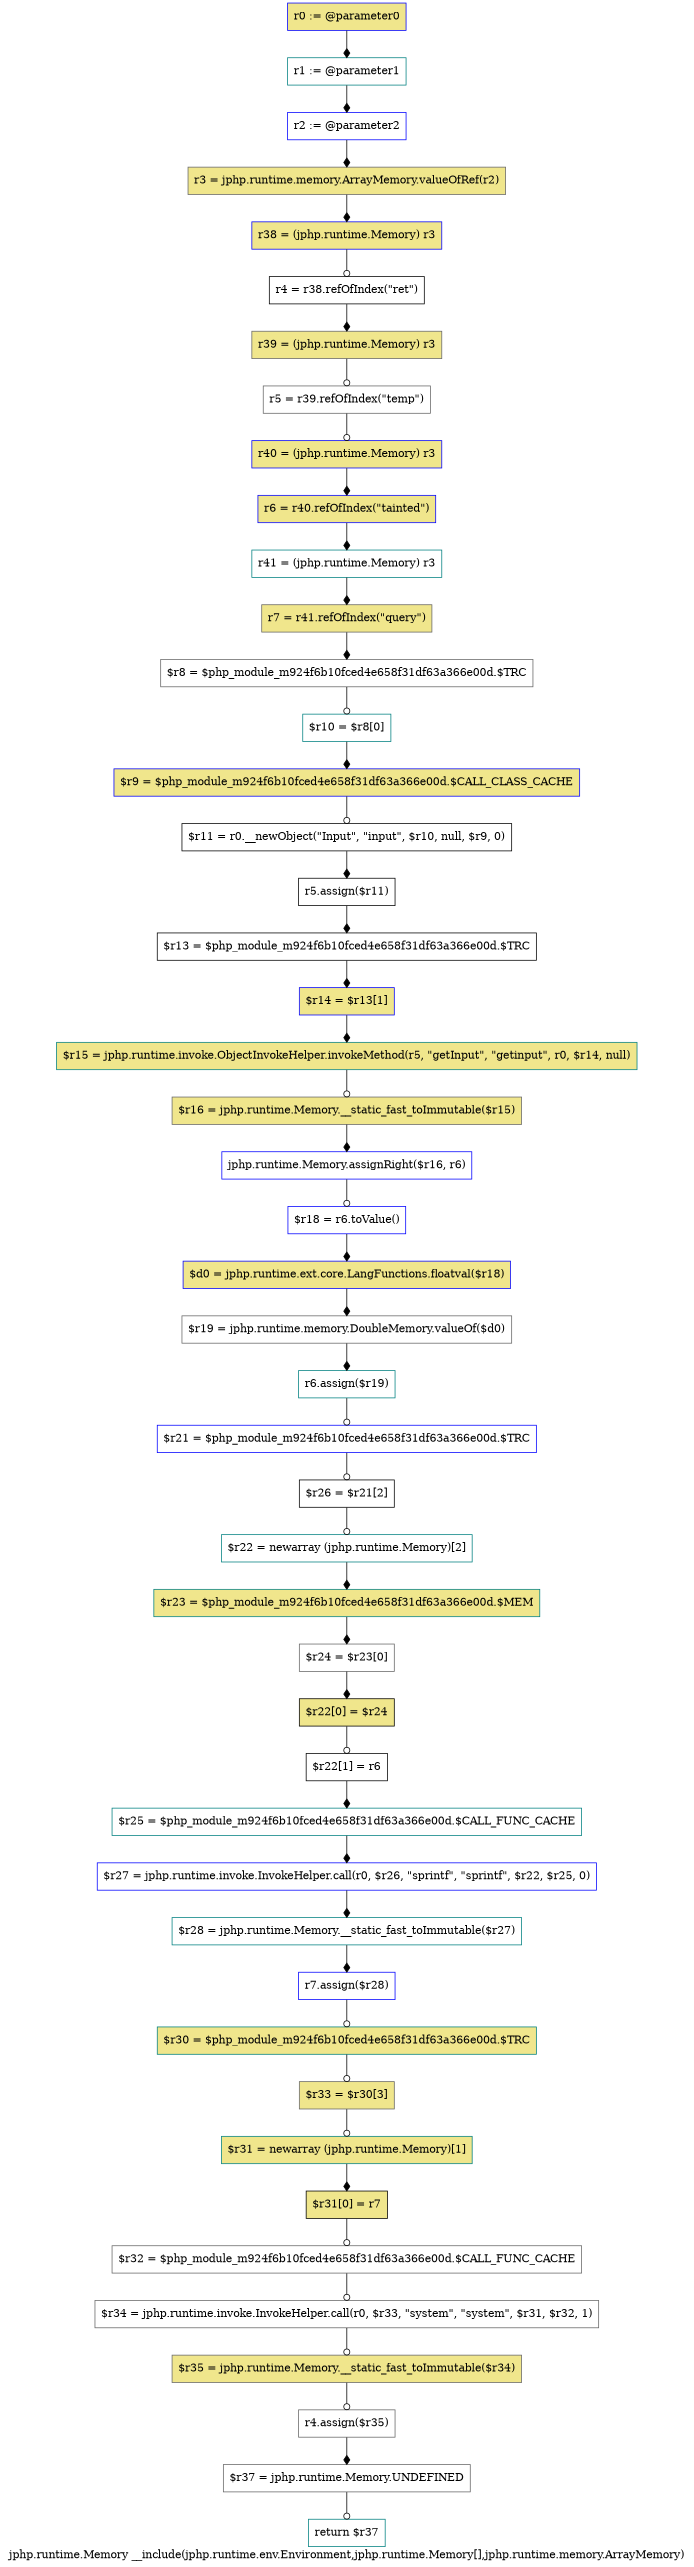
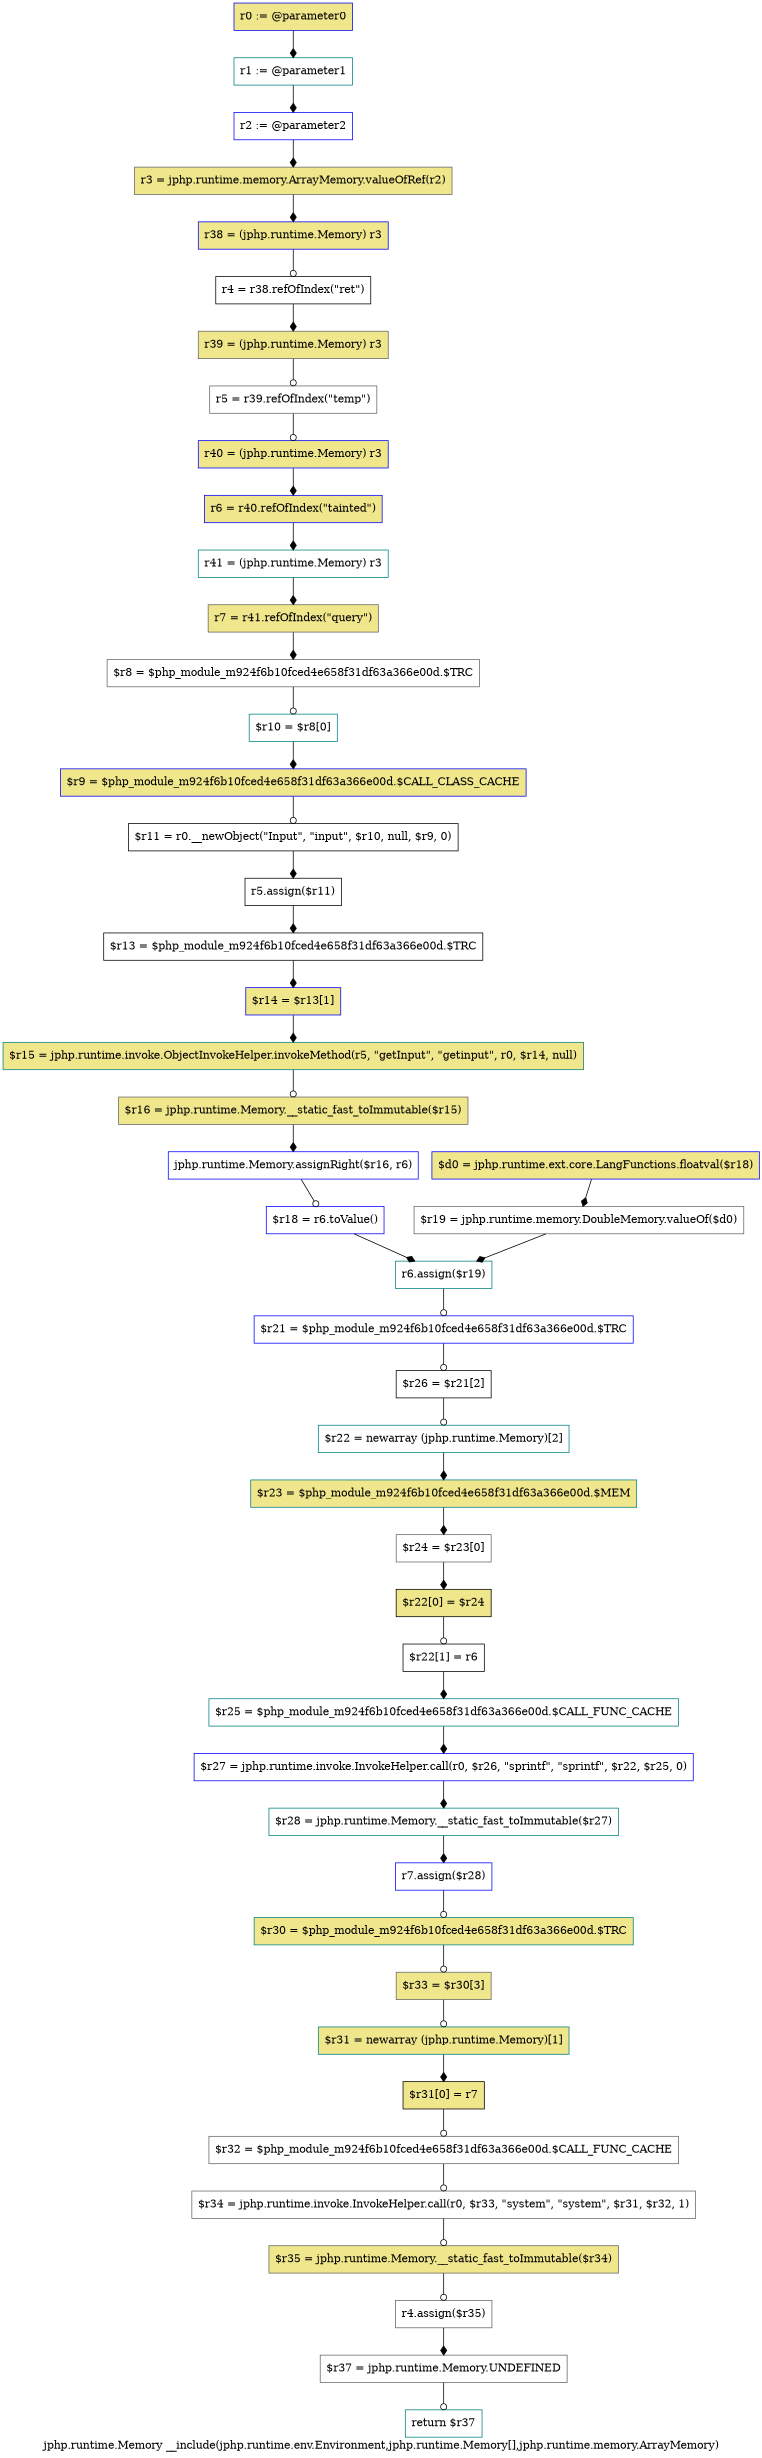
(347, 1243) -> (380, 1246)
